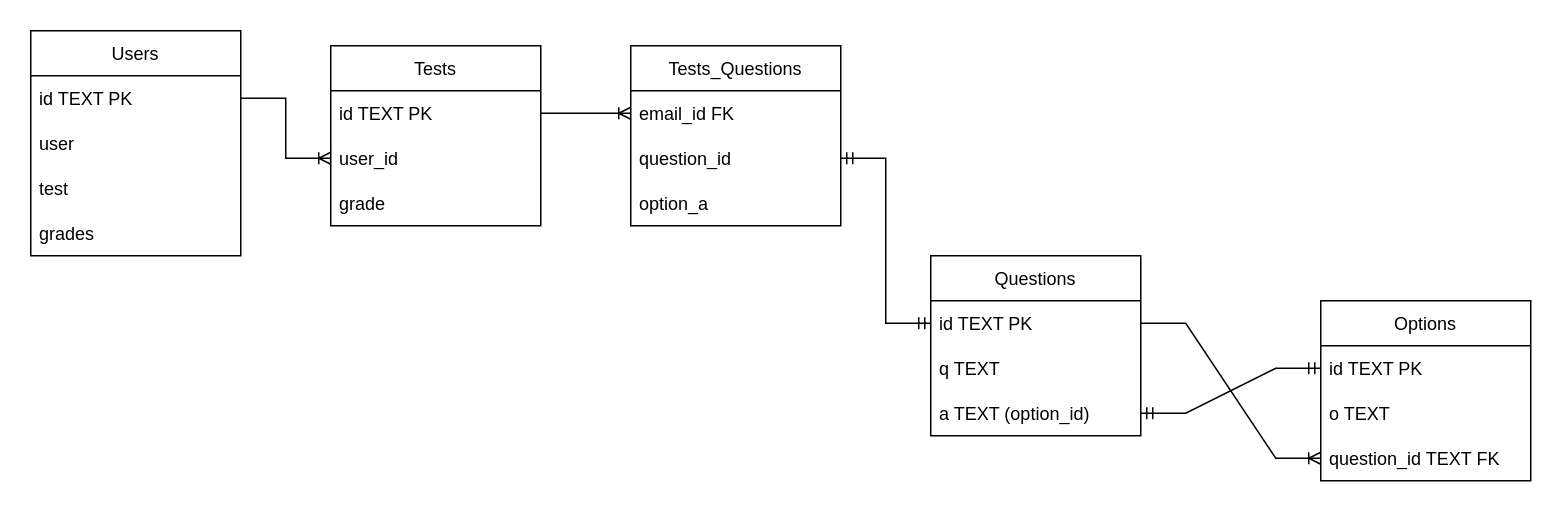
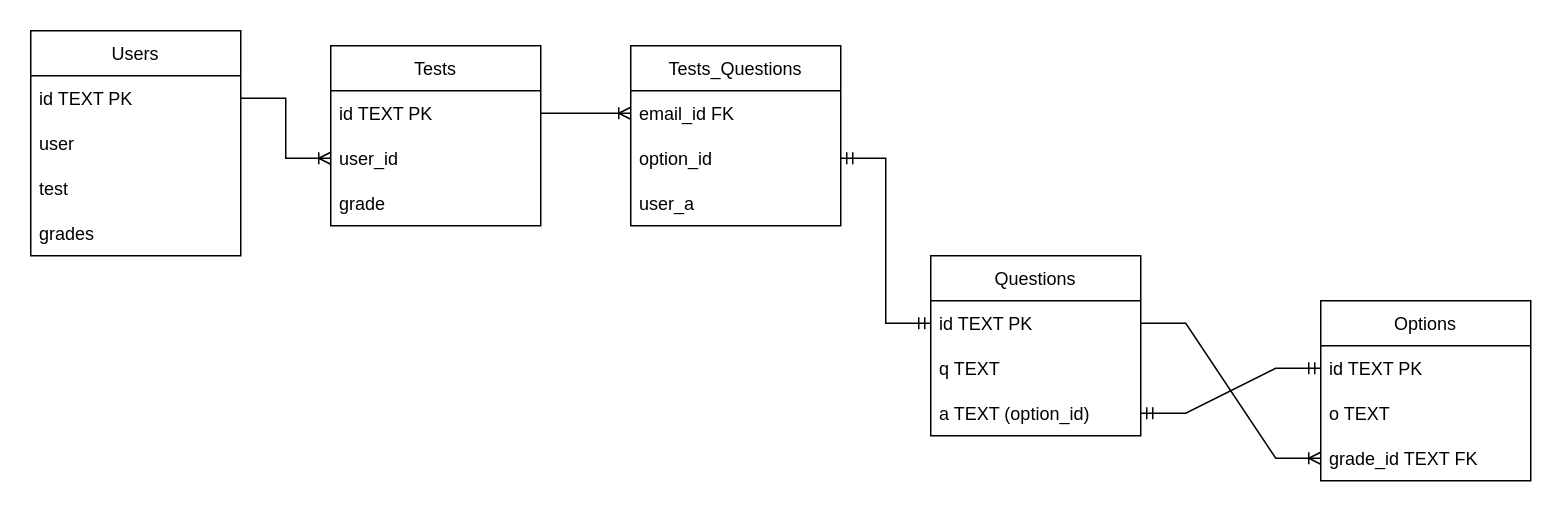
(690, 159) -> (680, 159)
(677, 204) -> (669, 204)
(1415, 459) -> (1403, 459)
